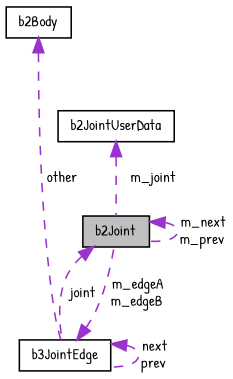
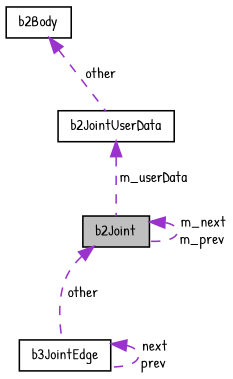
(152, 178) -> (152, 178)
(43, 197) -> (82, 81)
(104, 289) -> none
(81, 293) -> (81, 293)
